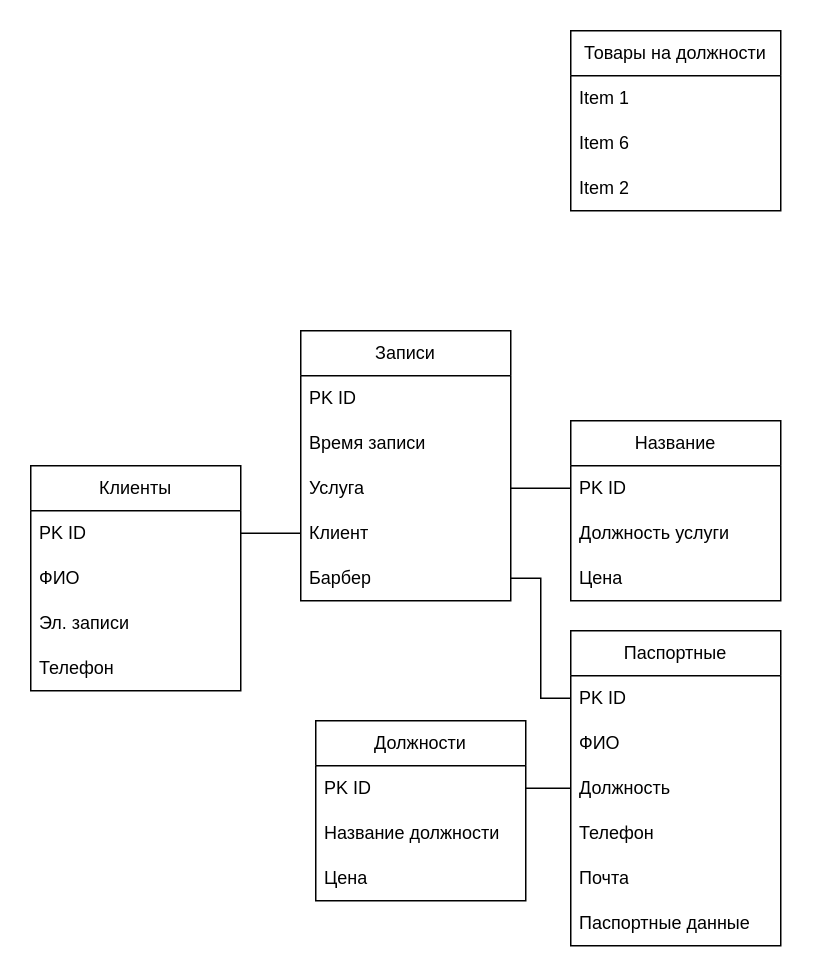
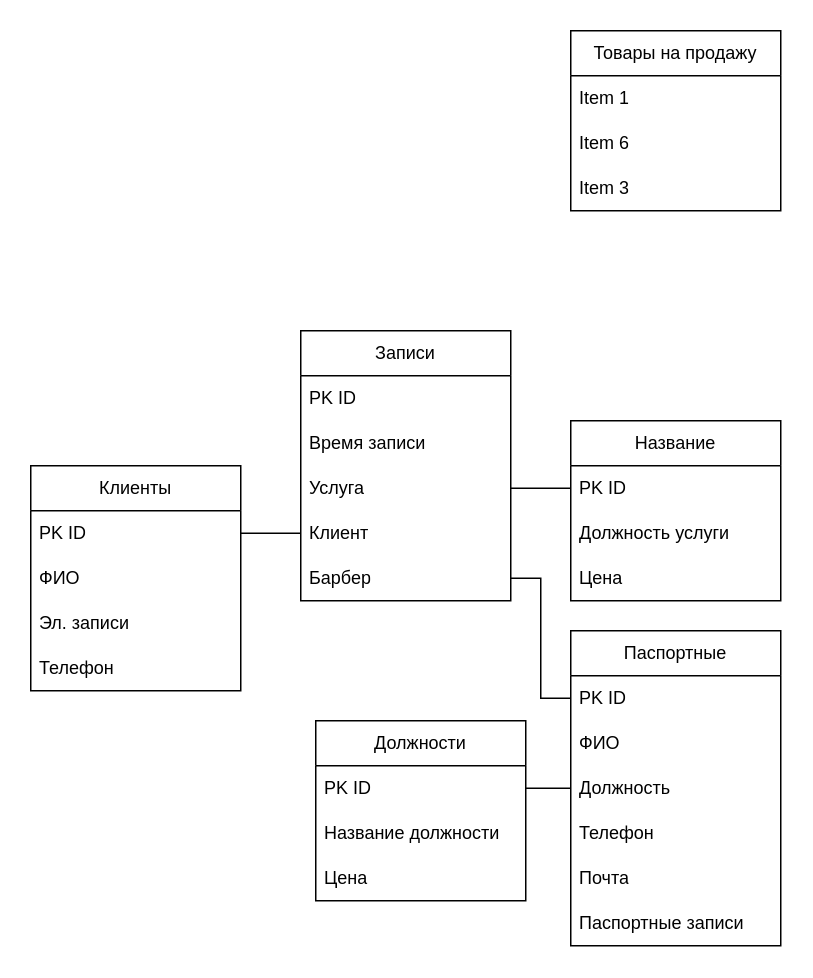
(676, 53) -> (676, 53)
(608, 188) -> (608, 188)
(663, 923) -> (663, 923)
